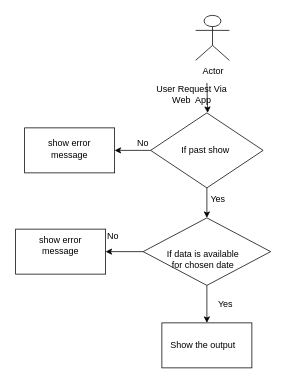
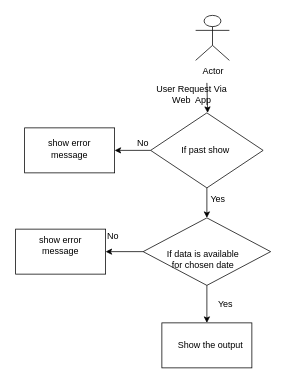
(203, 345) -> (210, 345)
